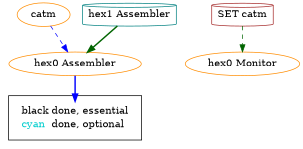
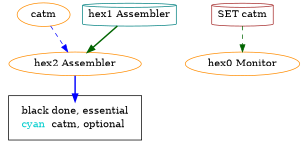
(75, 64) -> (75, 64)
(88, 124) -> (88, 124)
